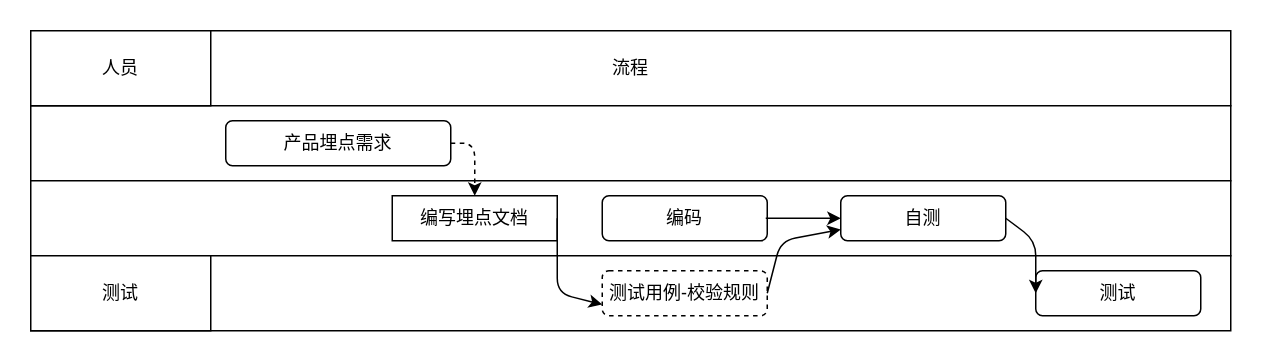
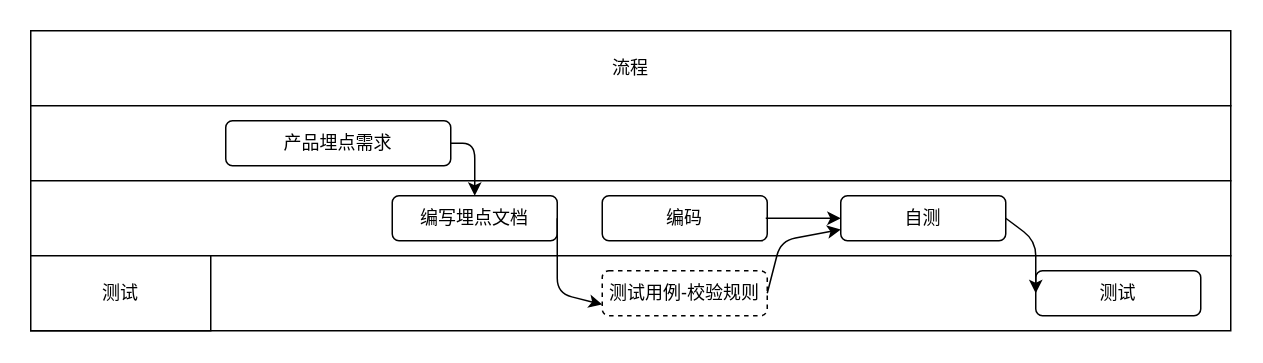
(121, 68) -> none
(475, 158) -> (475, 158)
(475, 218) -> (475, 218)
